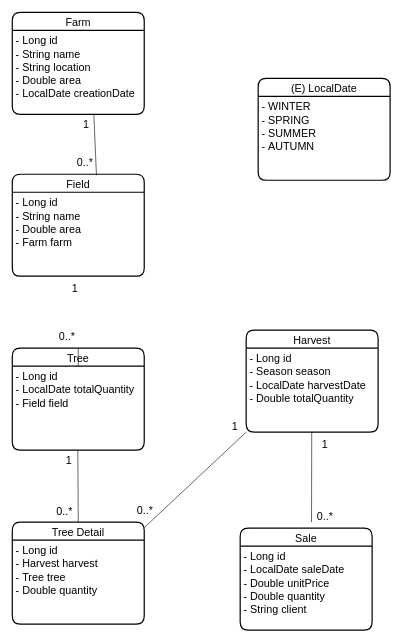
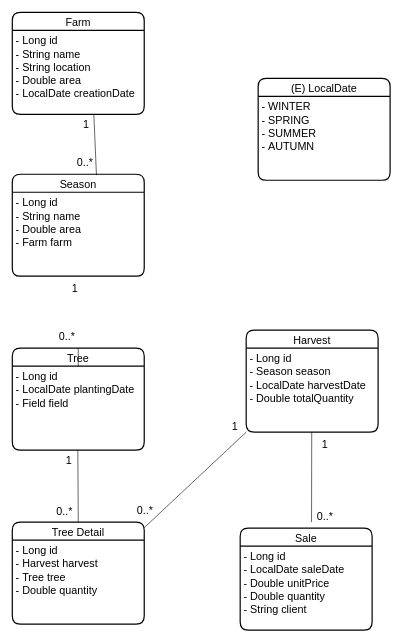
(78, 184) -> (78, 184)
(39, 377) -> (39, 377)
